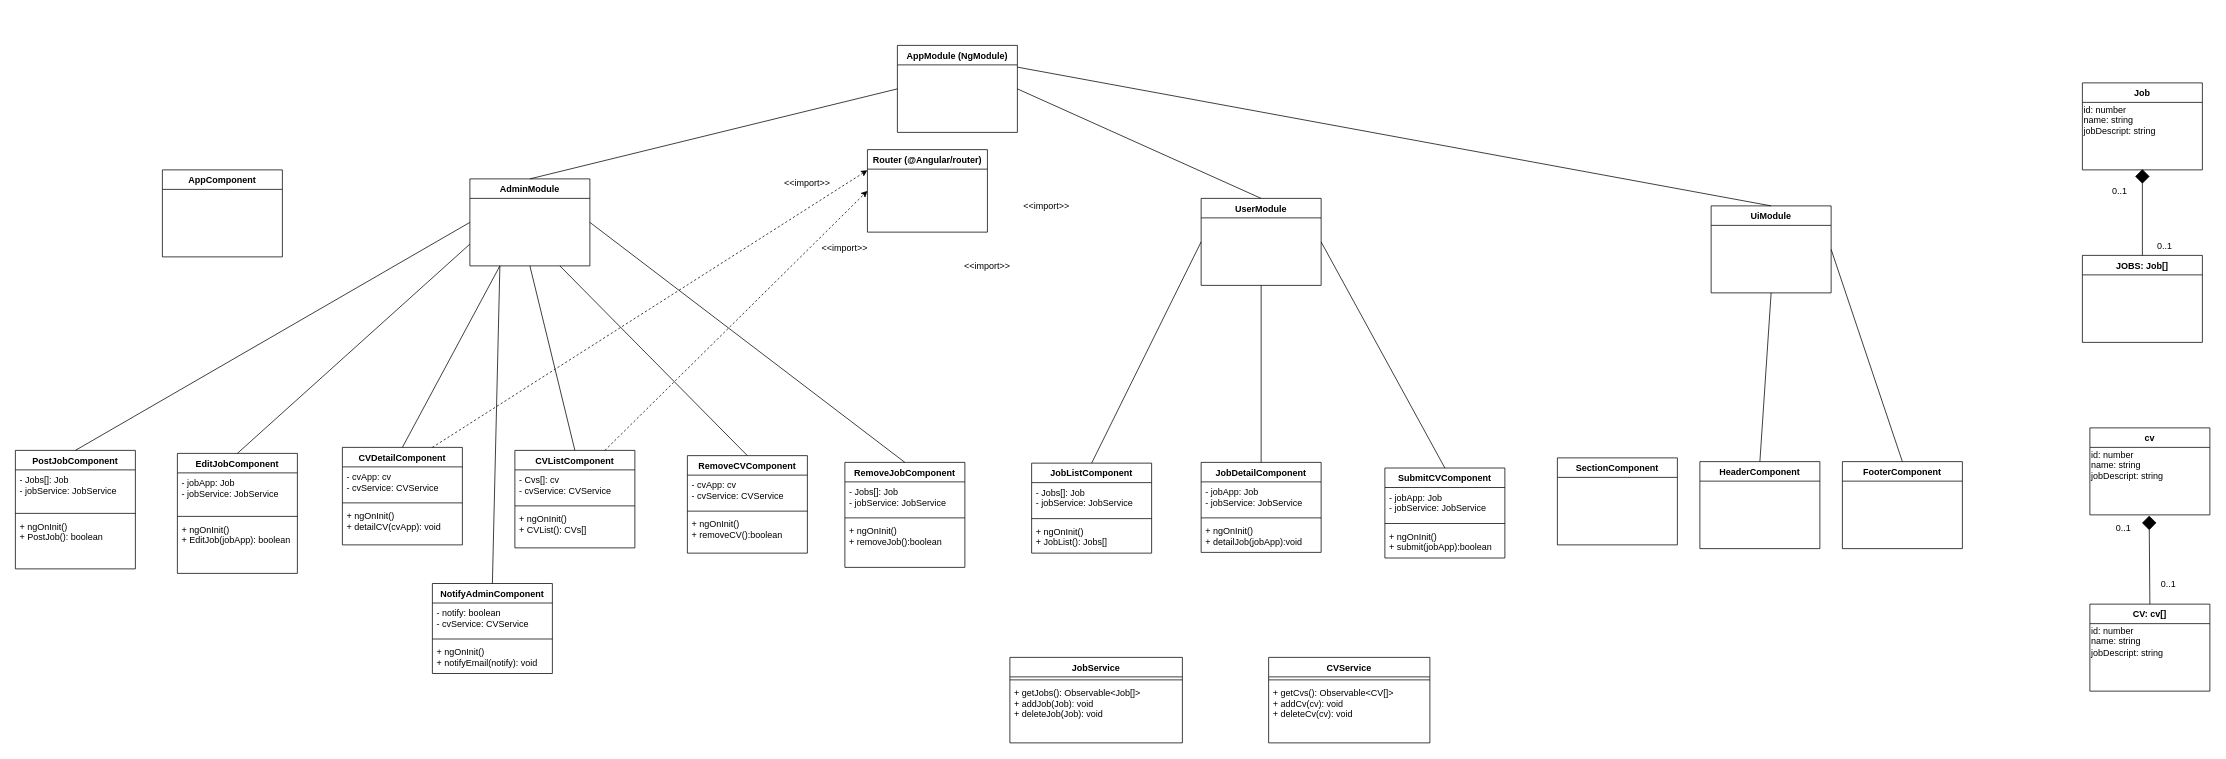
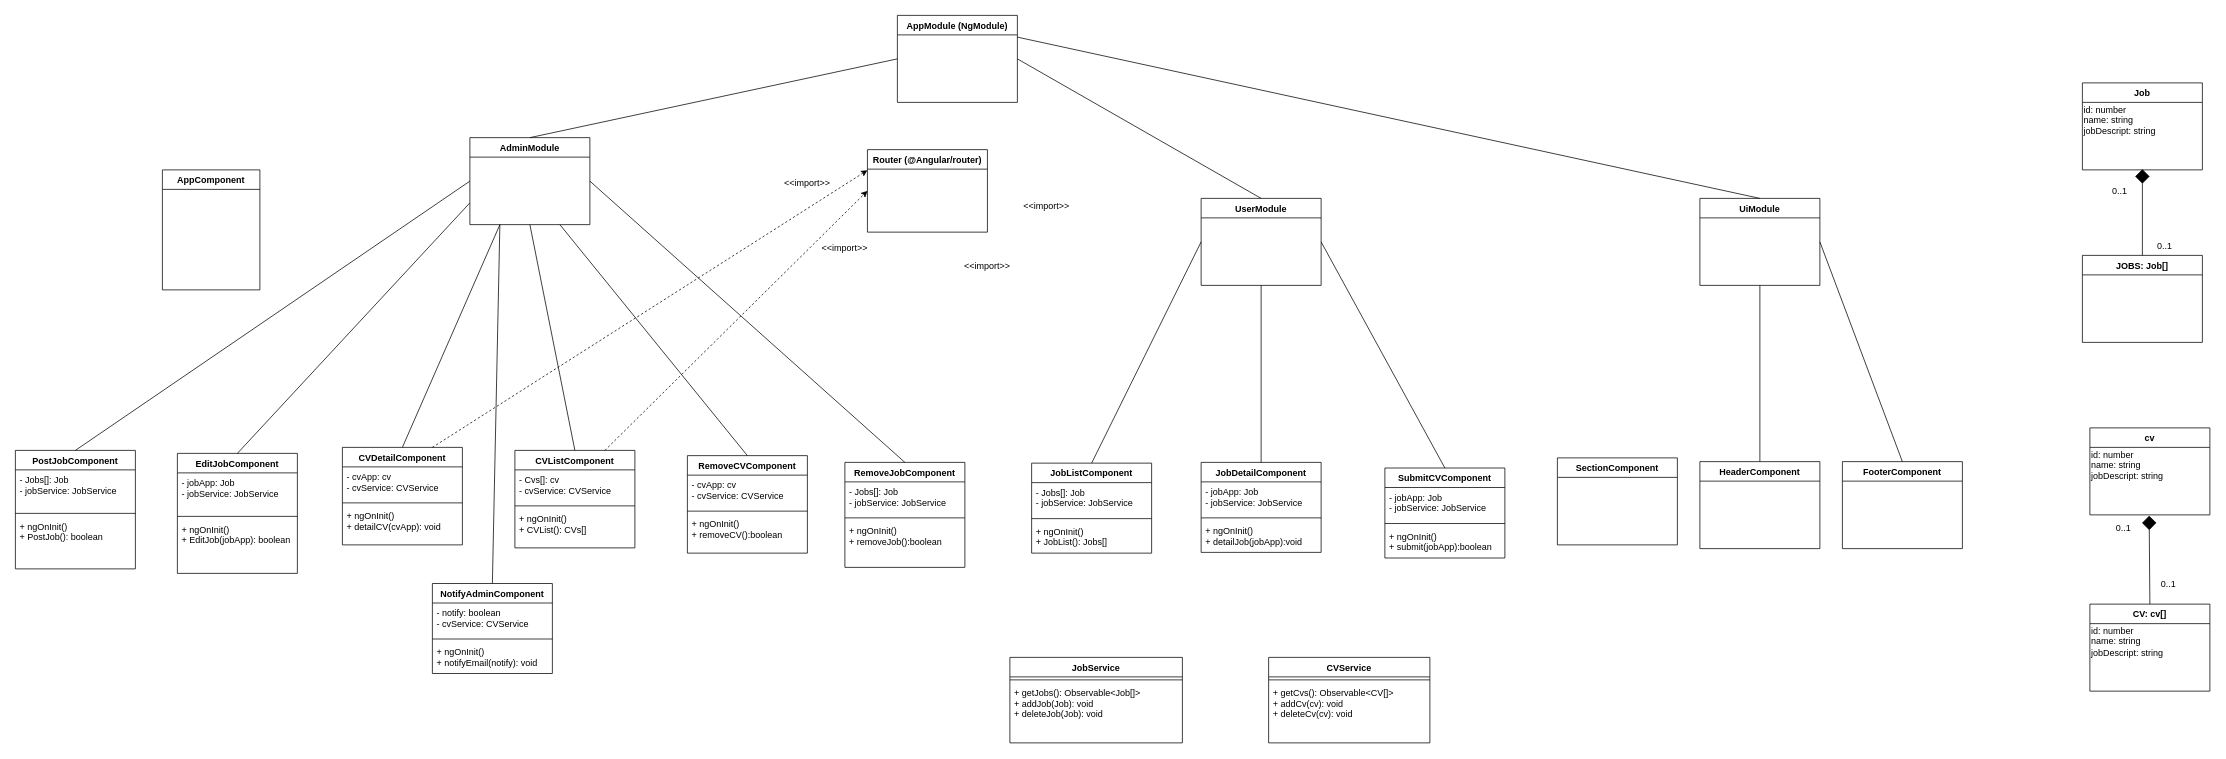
(957, 89) -> (957, 59)
(222, 213) -> (211, 230)
(530, 222) -> (530, 181)
(1771, 249) -> (1760, 242)
